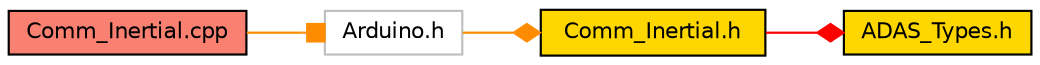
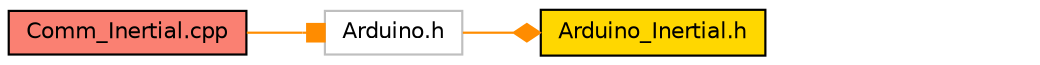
(653, 33) -> (653, 33)
(938, 33) -> none
